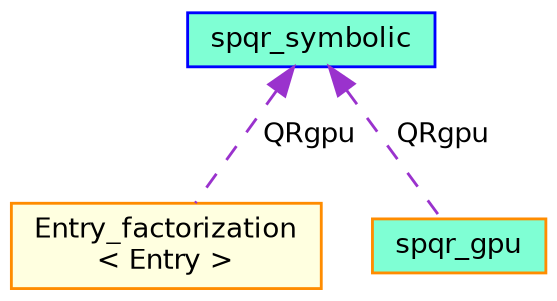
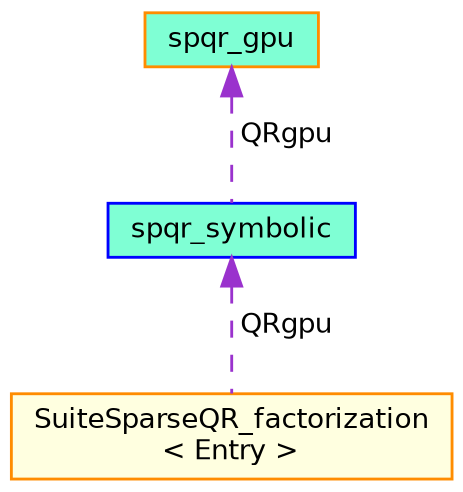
(394, 154) -> (232, 150)
(166, 246) -> (232, 436)
